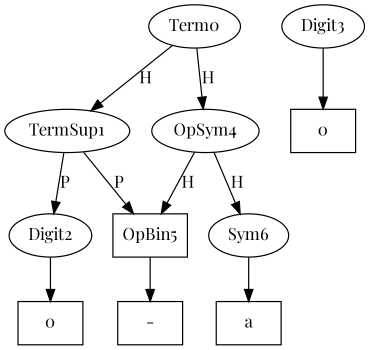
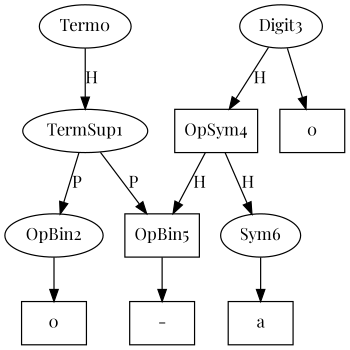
(199, 73) -> (252, 73)
(205, 131) -> (216, 131)
(50, 235) -> (54, 235)
